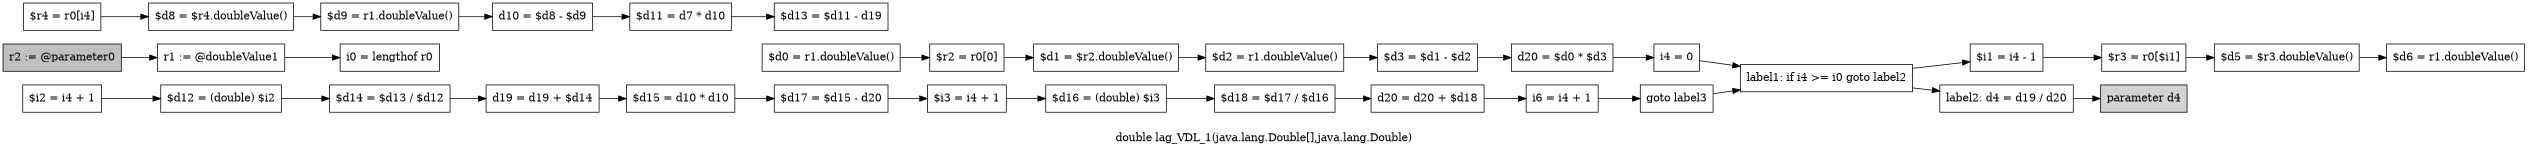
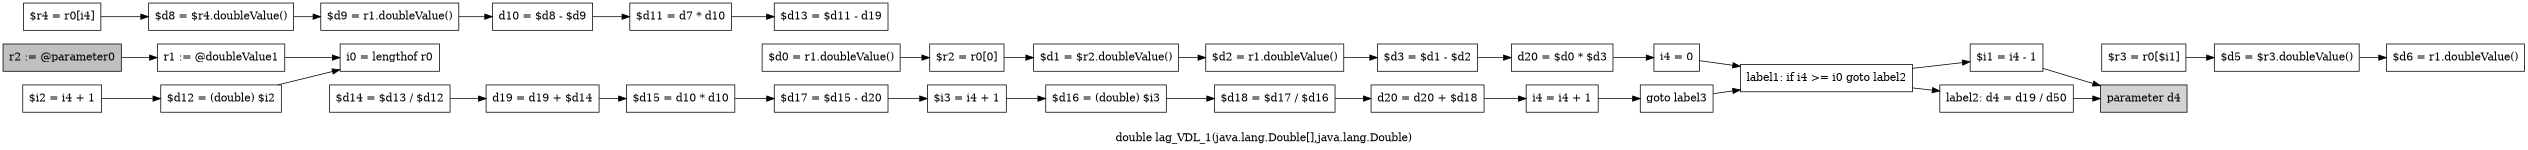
(2068, 58) -> (2068, 76)
(302, 99) -> (305, 78)
(1562, 99) -> (1562, 99)
(2007, 99) -> (2007, 99)
